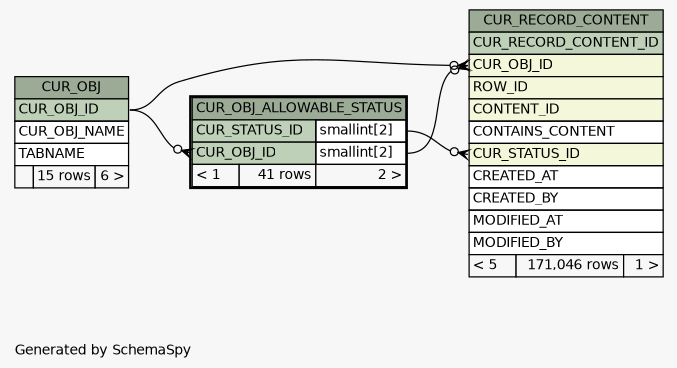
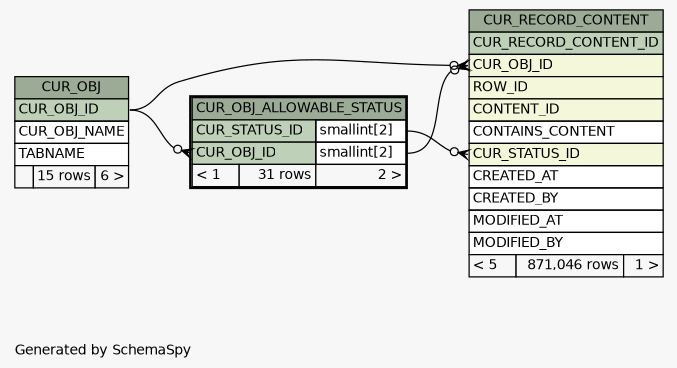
(285, 175) -> (285, 175)
(574, 265) -> (574, 265)
